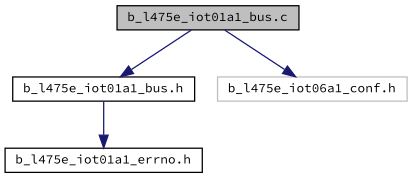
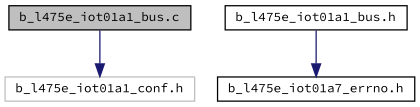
(161, 50) -> none
(312, 89) -> (100, 89)
(104, 160) -> (316, 89)
